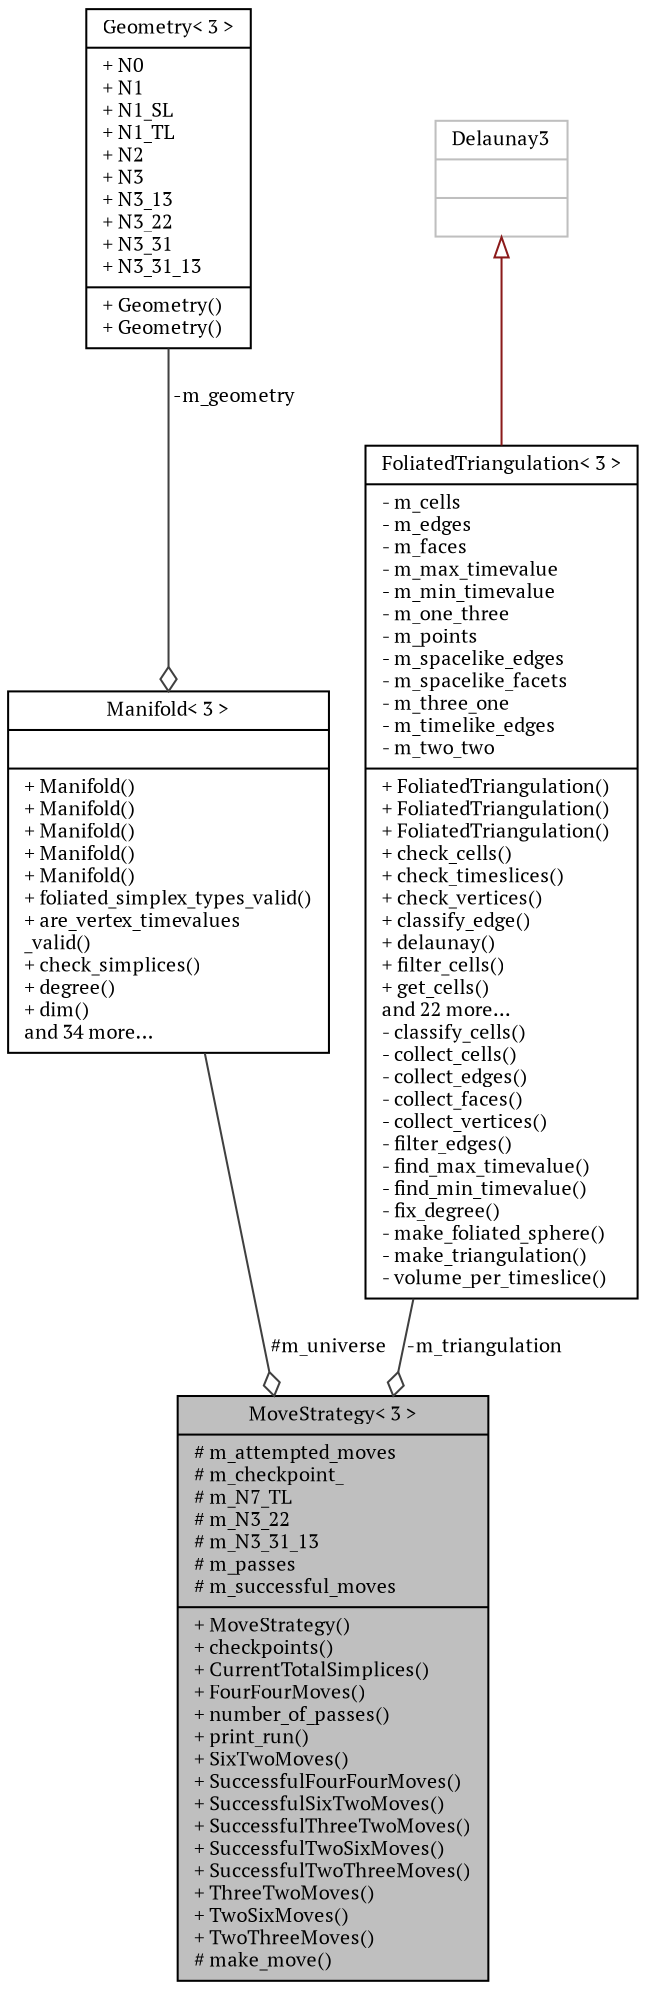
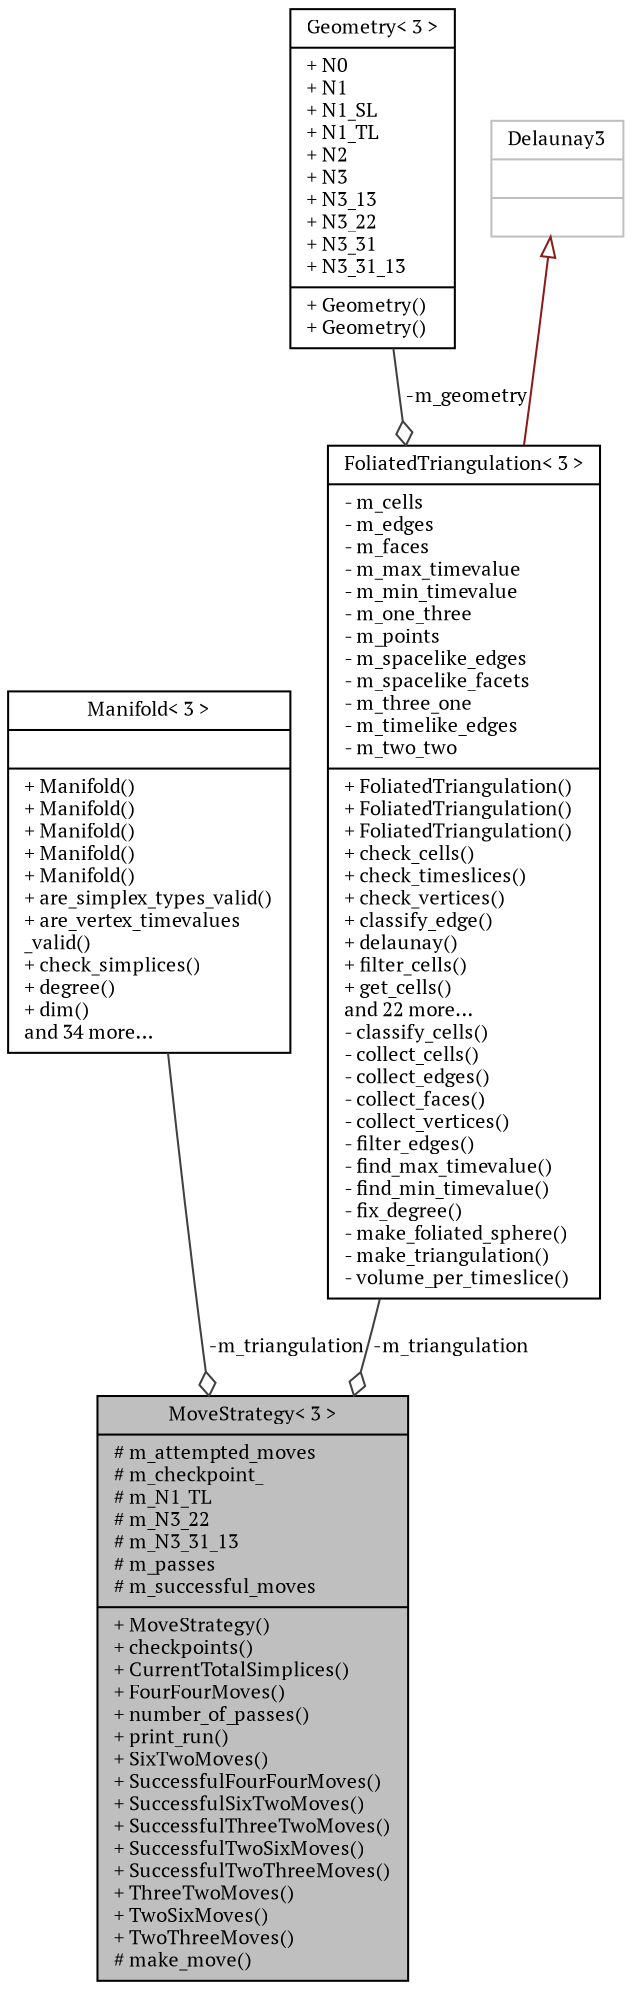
(169, 508) -> (398, 385)
(169, 899) -> (149, 899)
(327, 1347) -> (284, 1347)
(244, 1498) -> (163, 1498)
